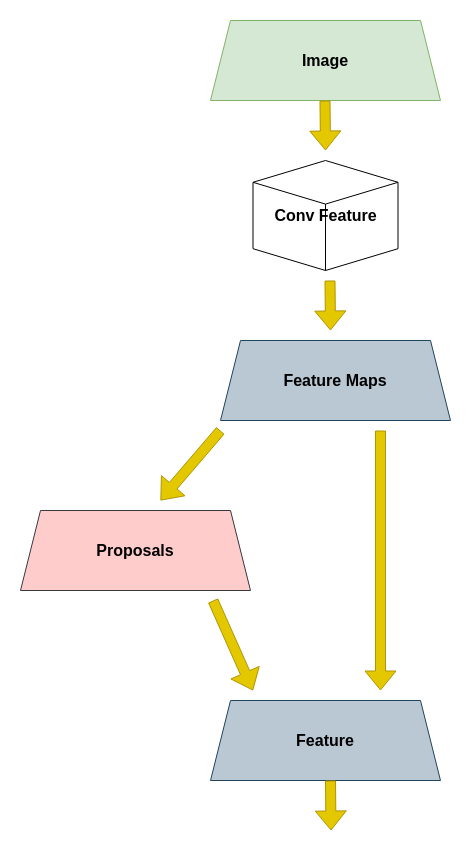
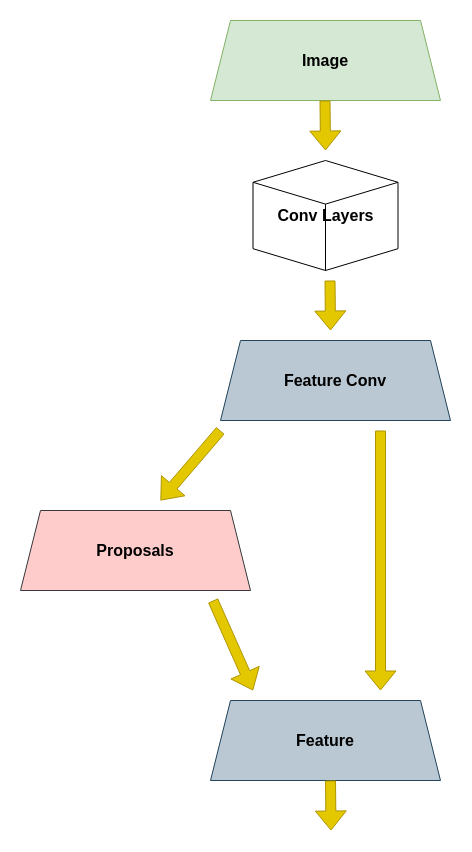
(326, 216) -> (326, 216)
(336, 381) -> (336, 381)
